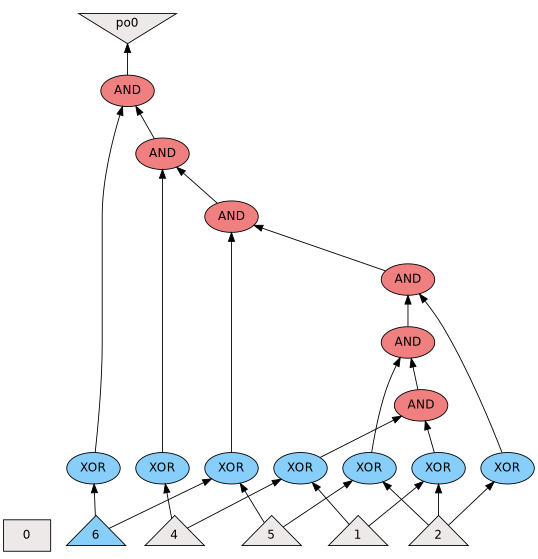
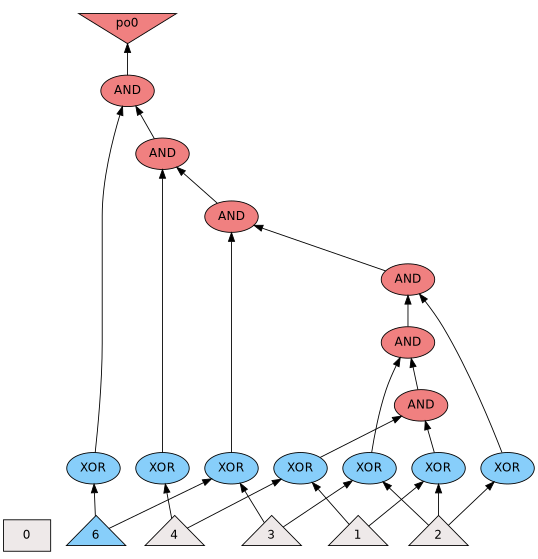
(128, 24) -> (128, 24)
(272, 536) -> (272, 536)
